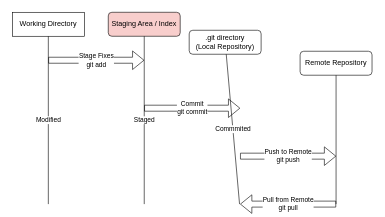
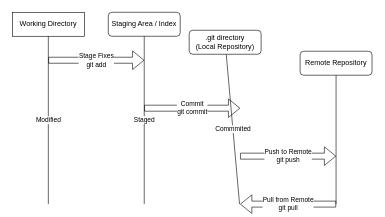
(144, 24) -> (144, 24)
